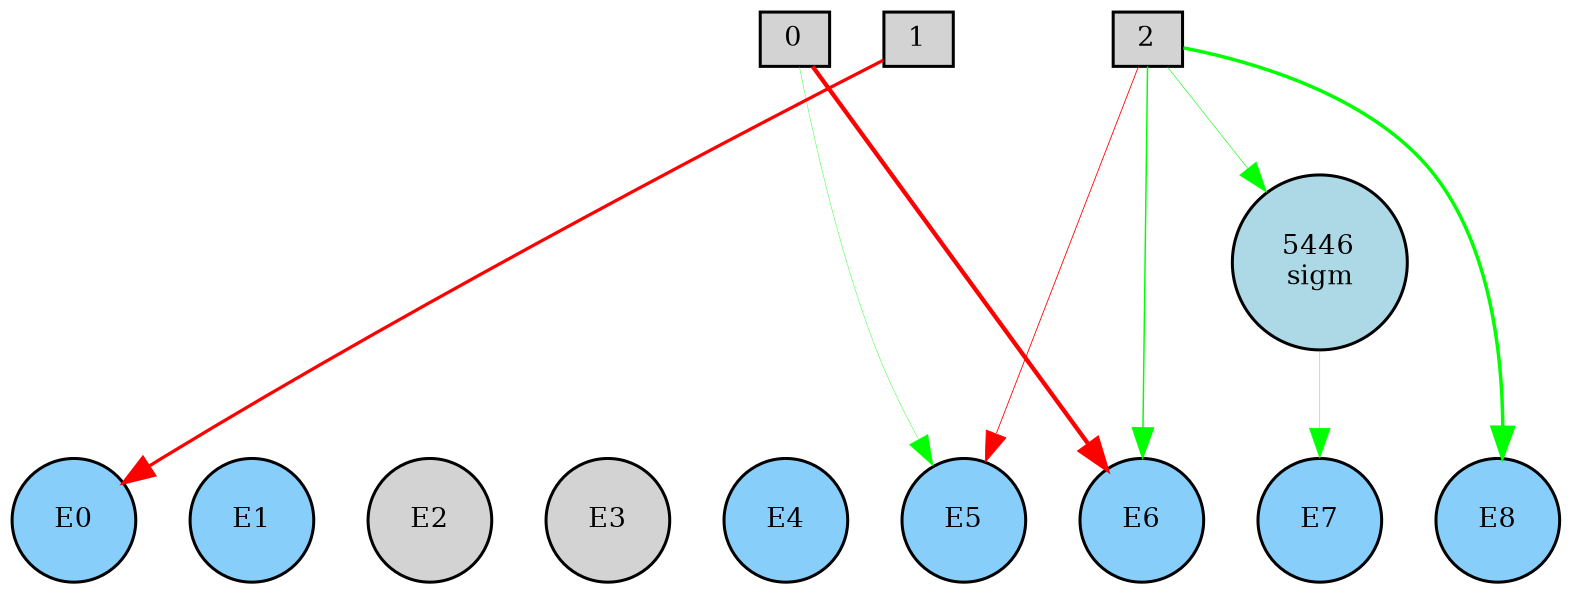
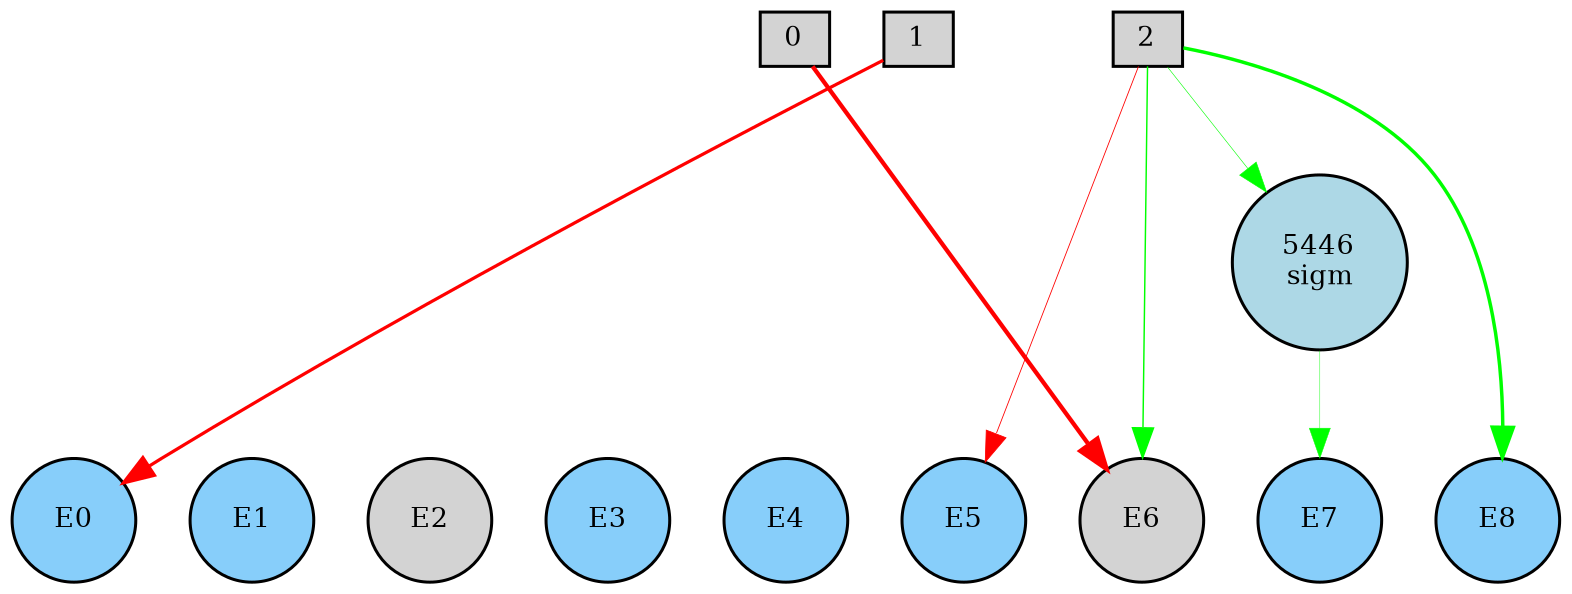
(845, 257) -> none
(608, 520) -> (608, 520)
(1142, 520) -> (1142, 520)
